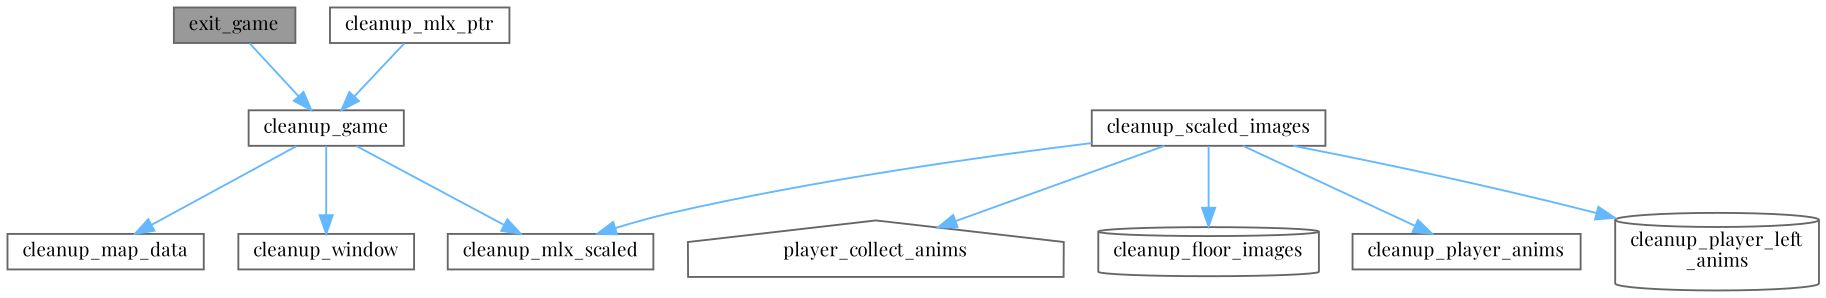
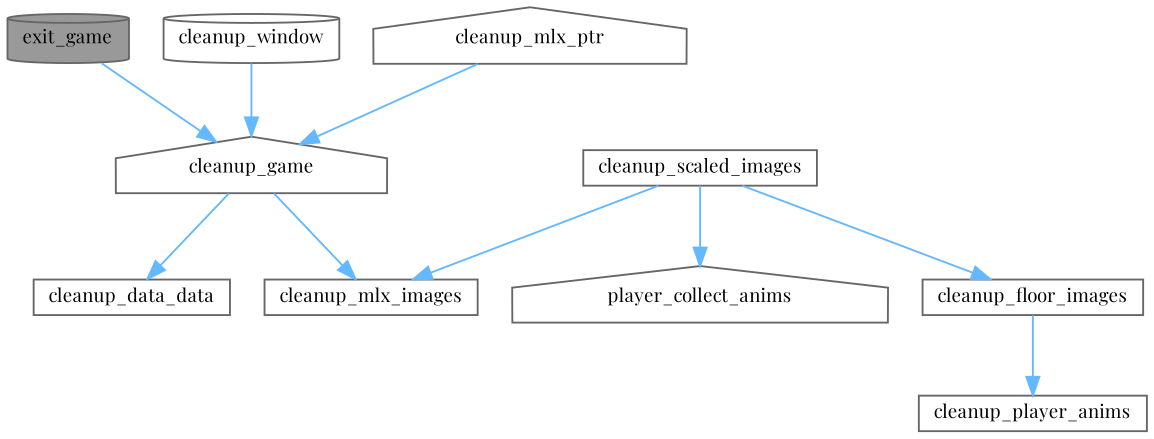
(235, 25) -> (68, 39)
(420, 25) -> (530, 39)
(326, 128) -> (251, 168)
(326, 181) -> (251, 90)
(1329, 186) -> (1033, 346)
(106, 252) -> (132, 297)
(326, 252) -> (251, 39)
(551, 252) -> (371, 297)
(1209, 252) -> (1033, 297)
(1717, 252) -> none
